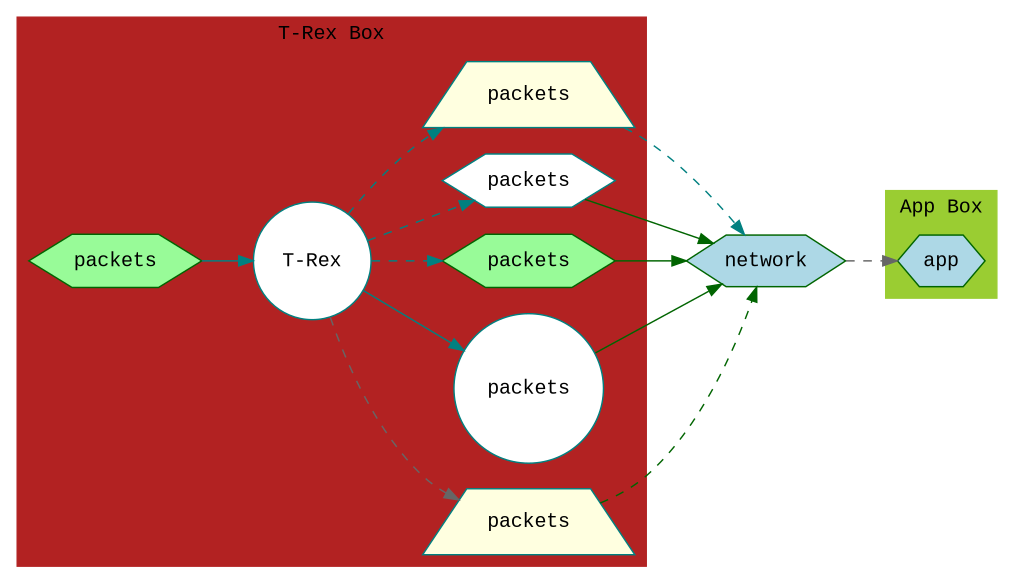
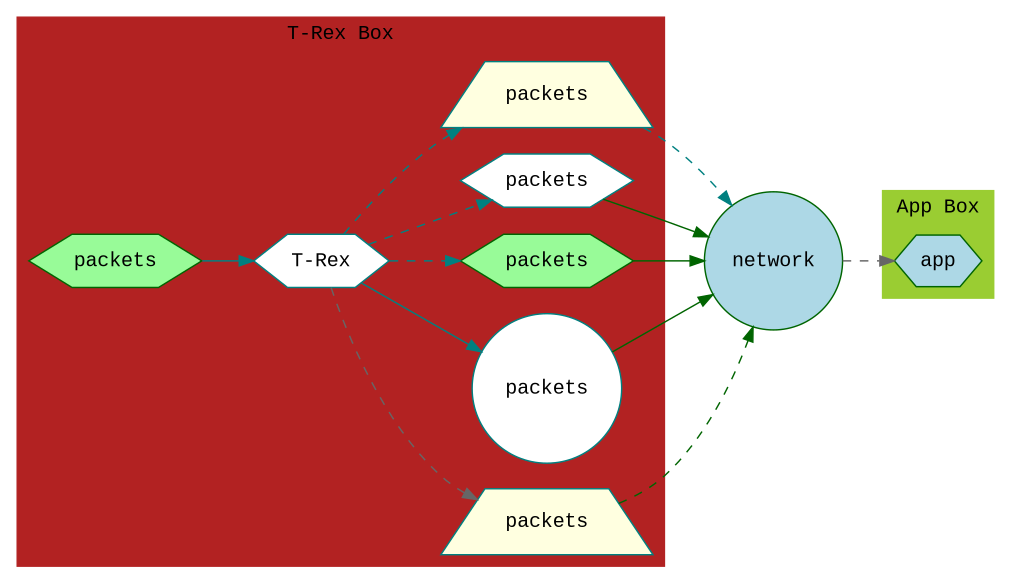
(312, 261) -> (321, 261)
(766, 261) -> (773, 261)
